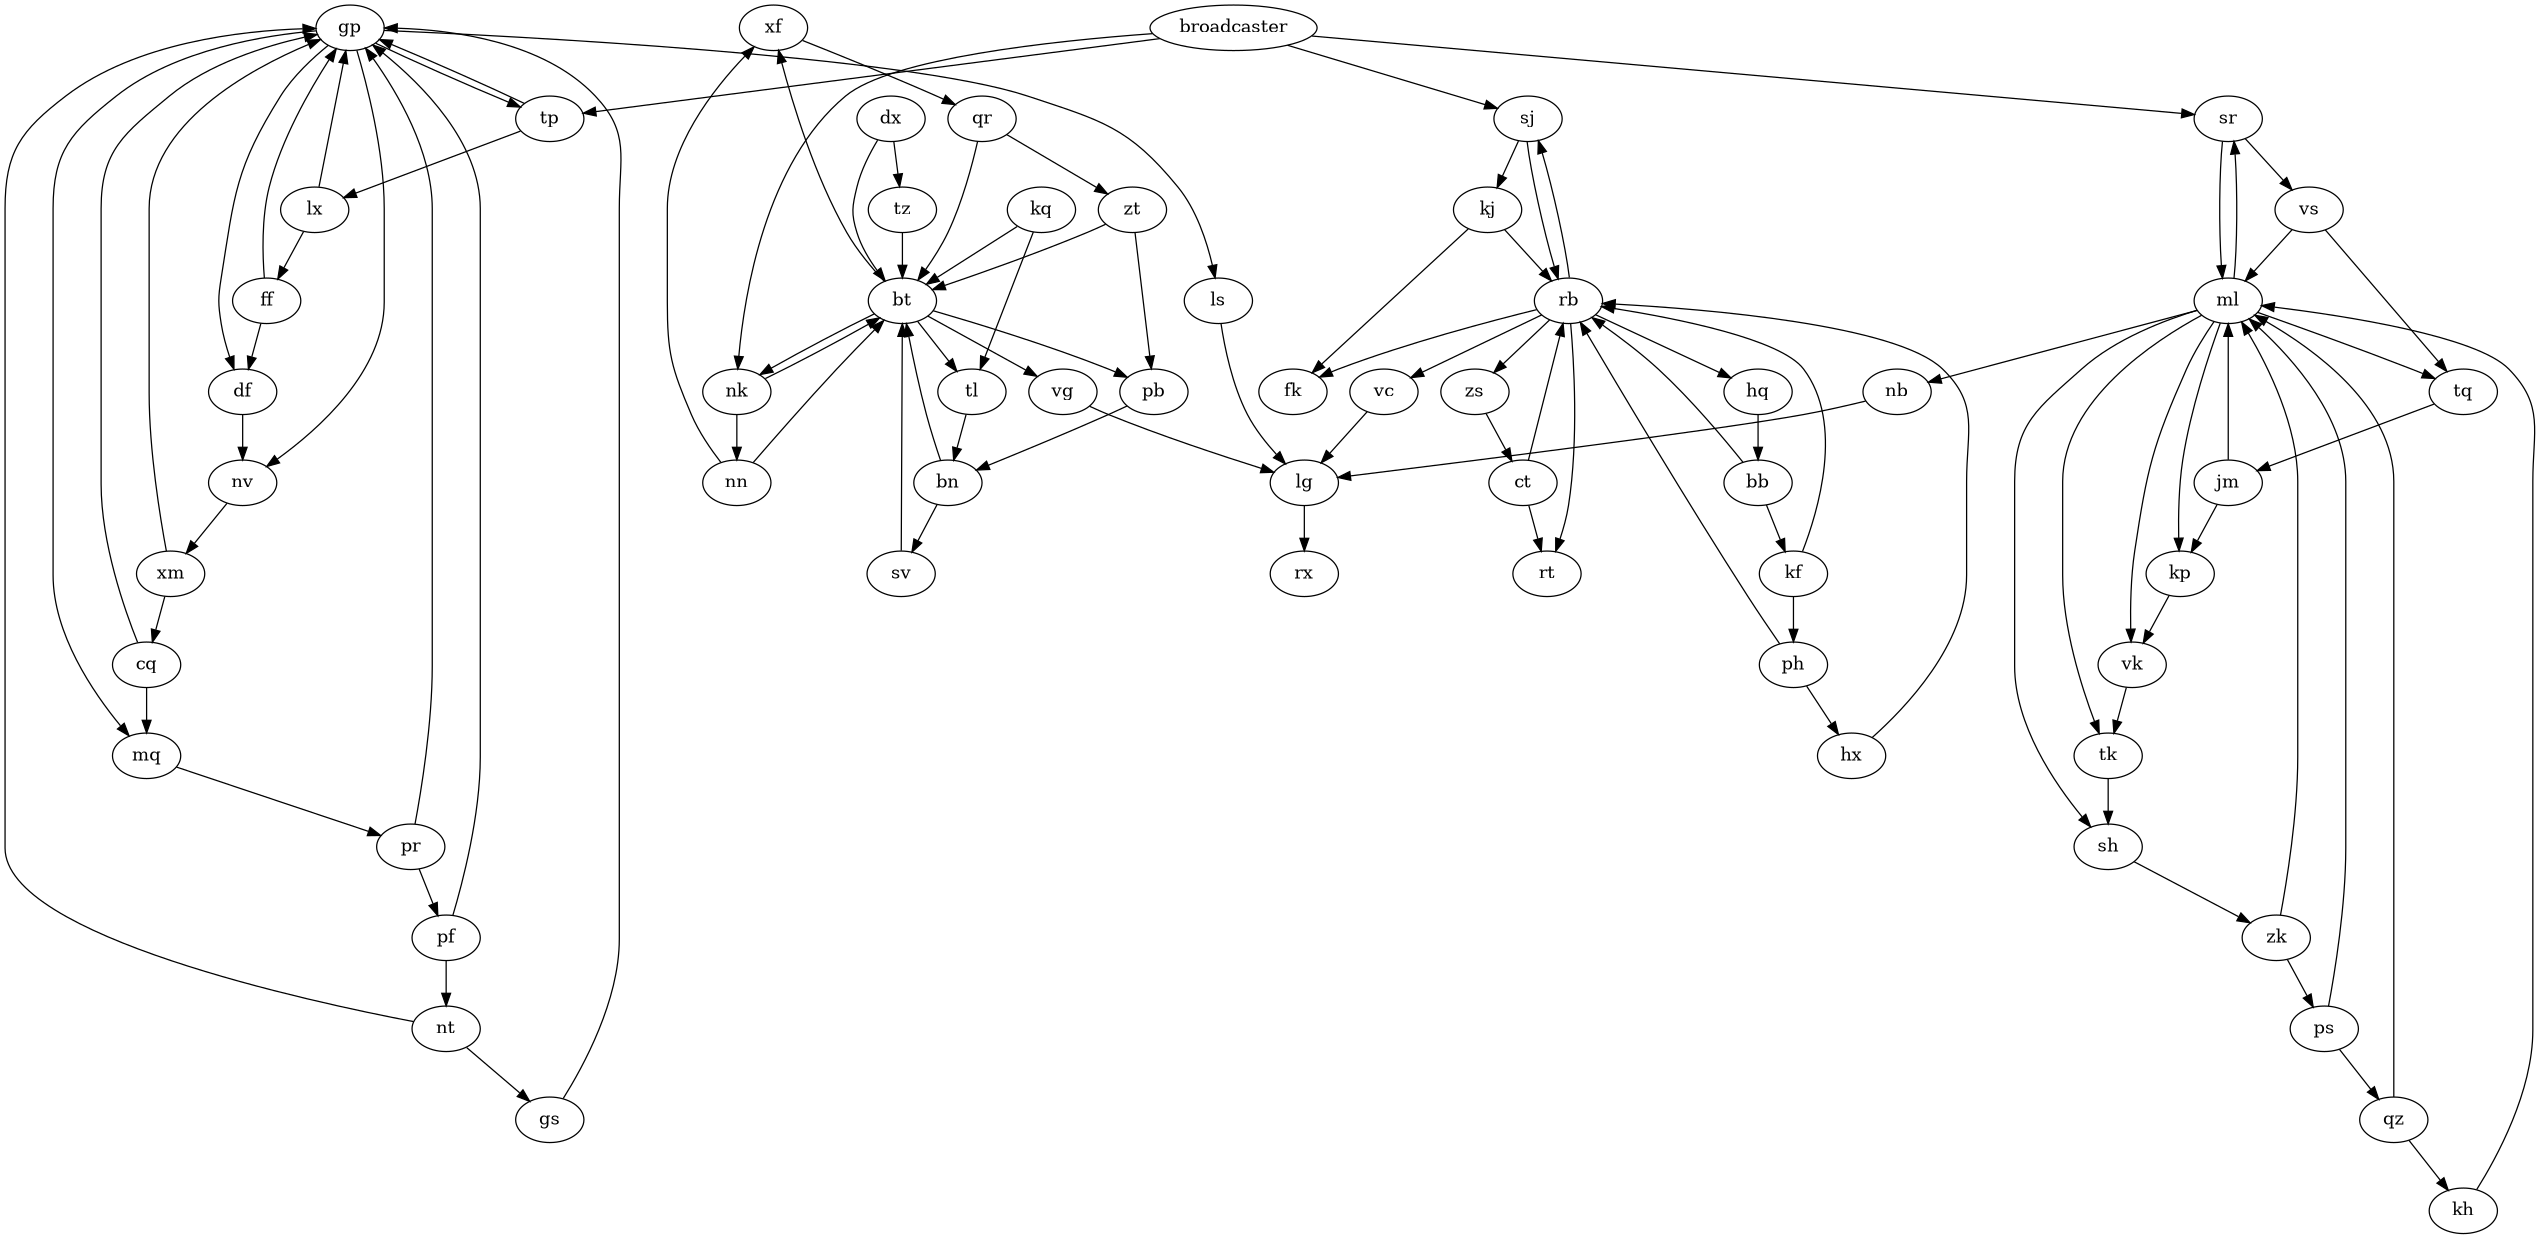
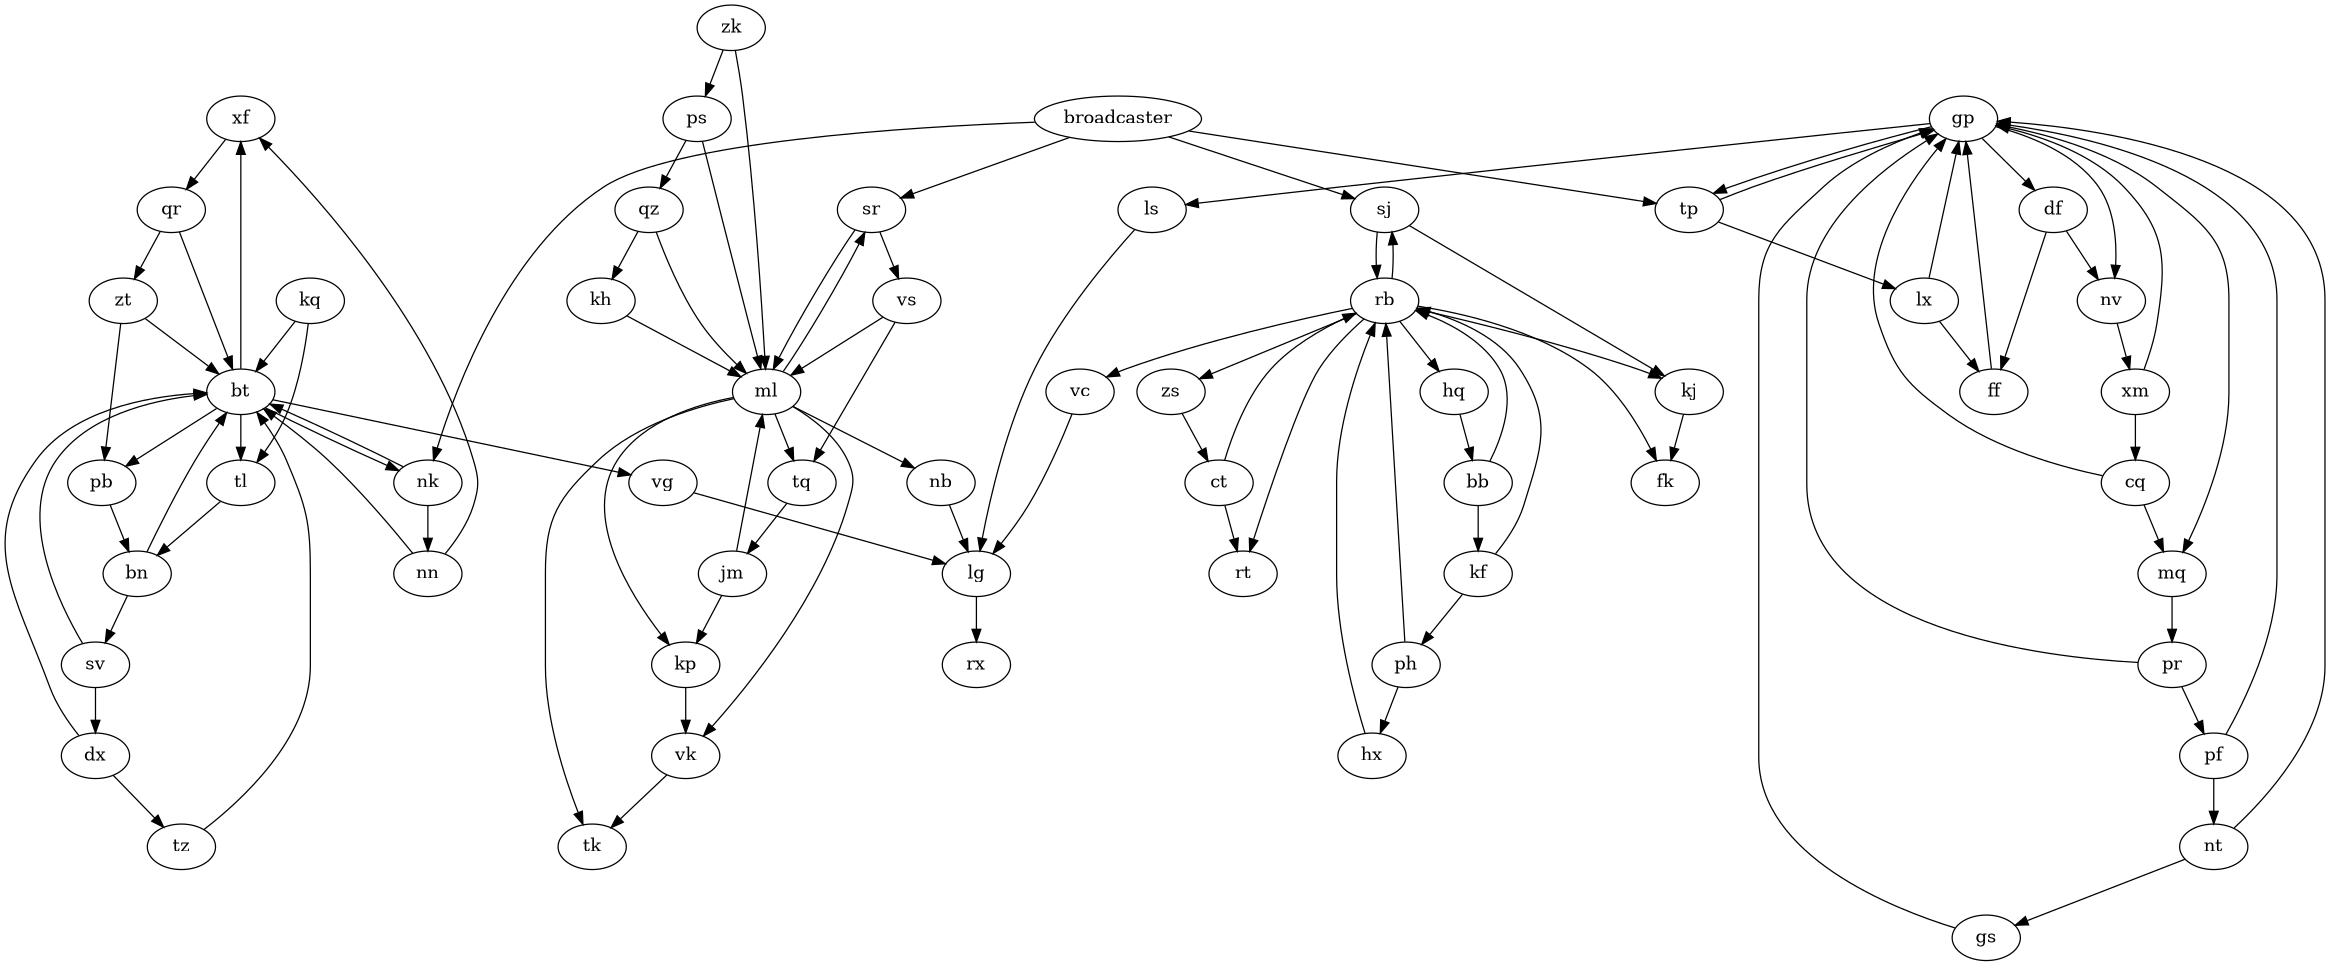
(1524, 251) -> (1575, 349)
(256, 340) -> (2026, 295)
none -> (95, 704)
(2108, 847) -> none
